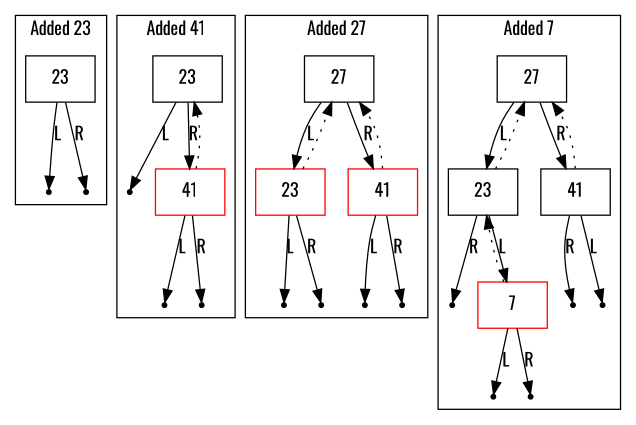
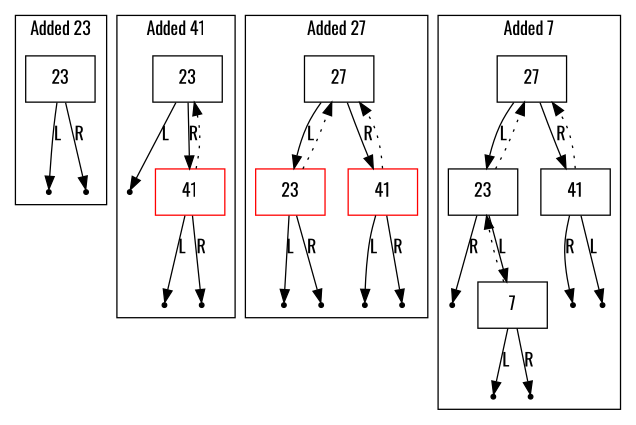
(513, 305) -> (513, 305)
